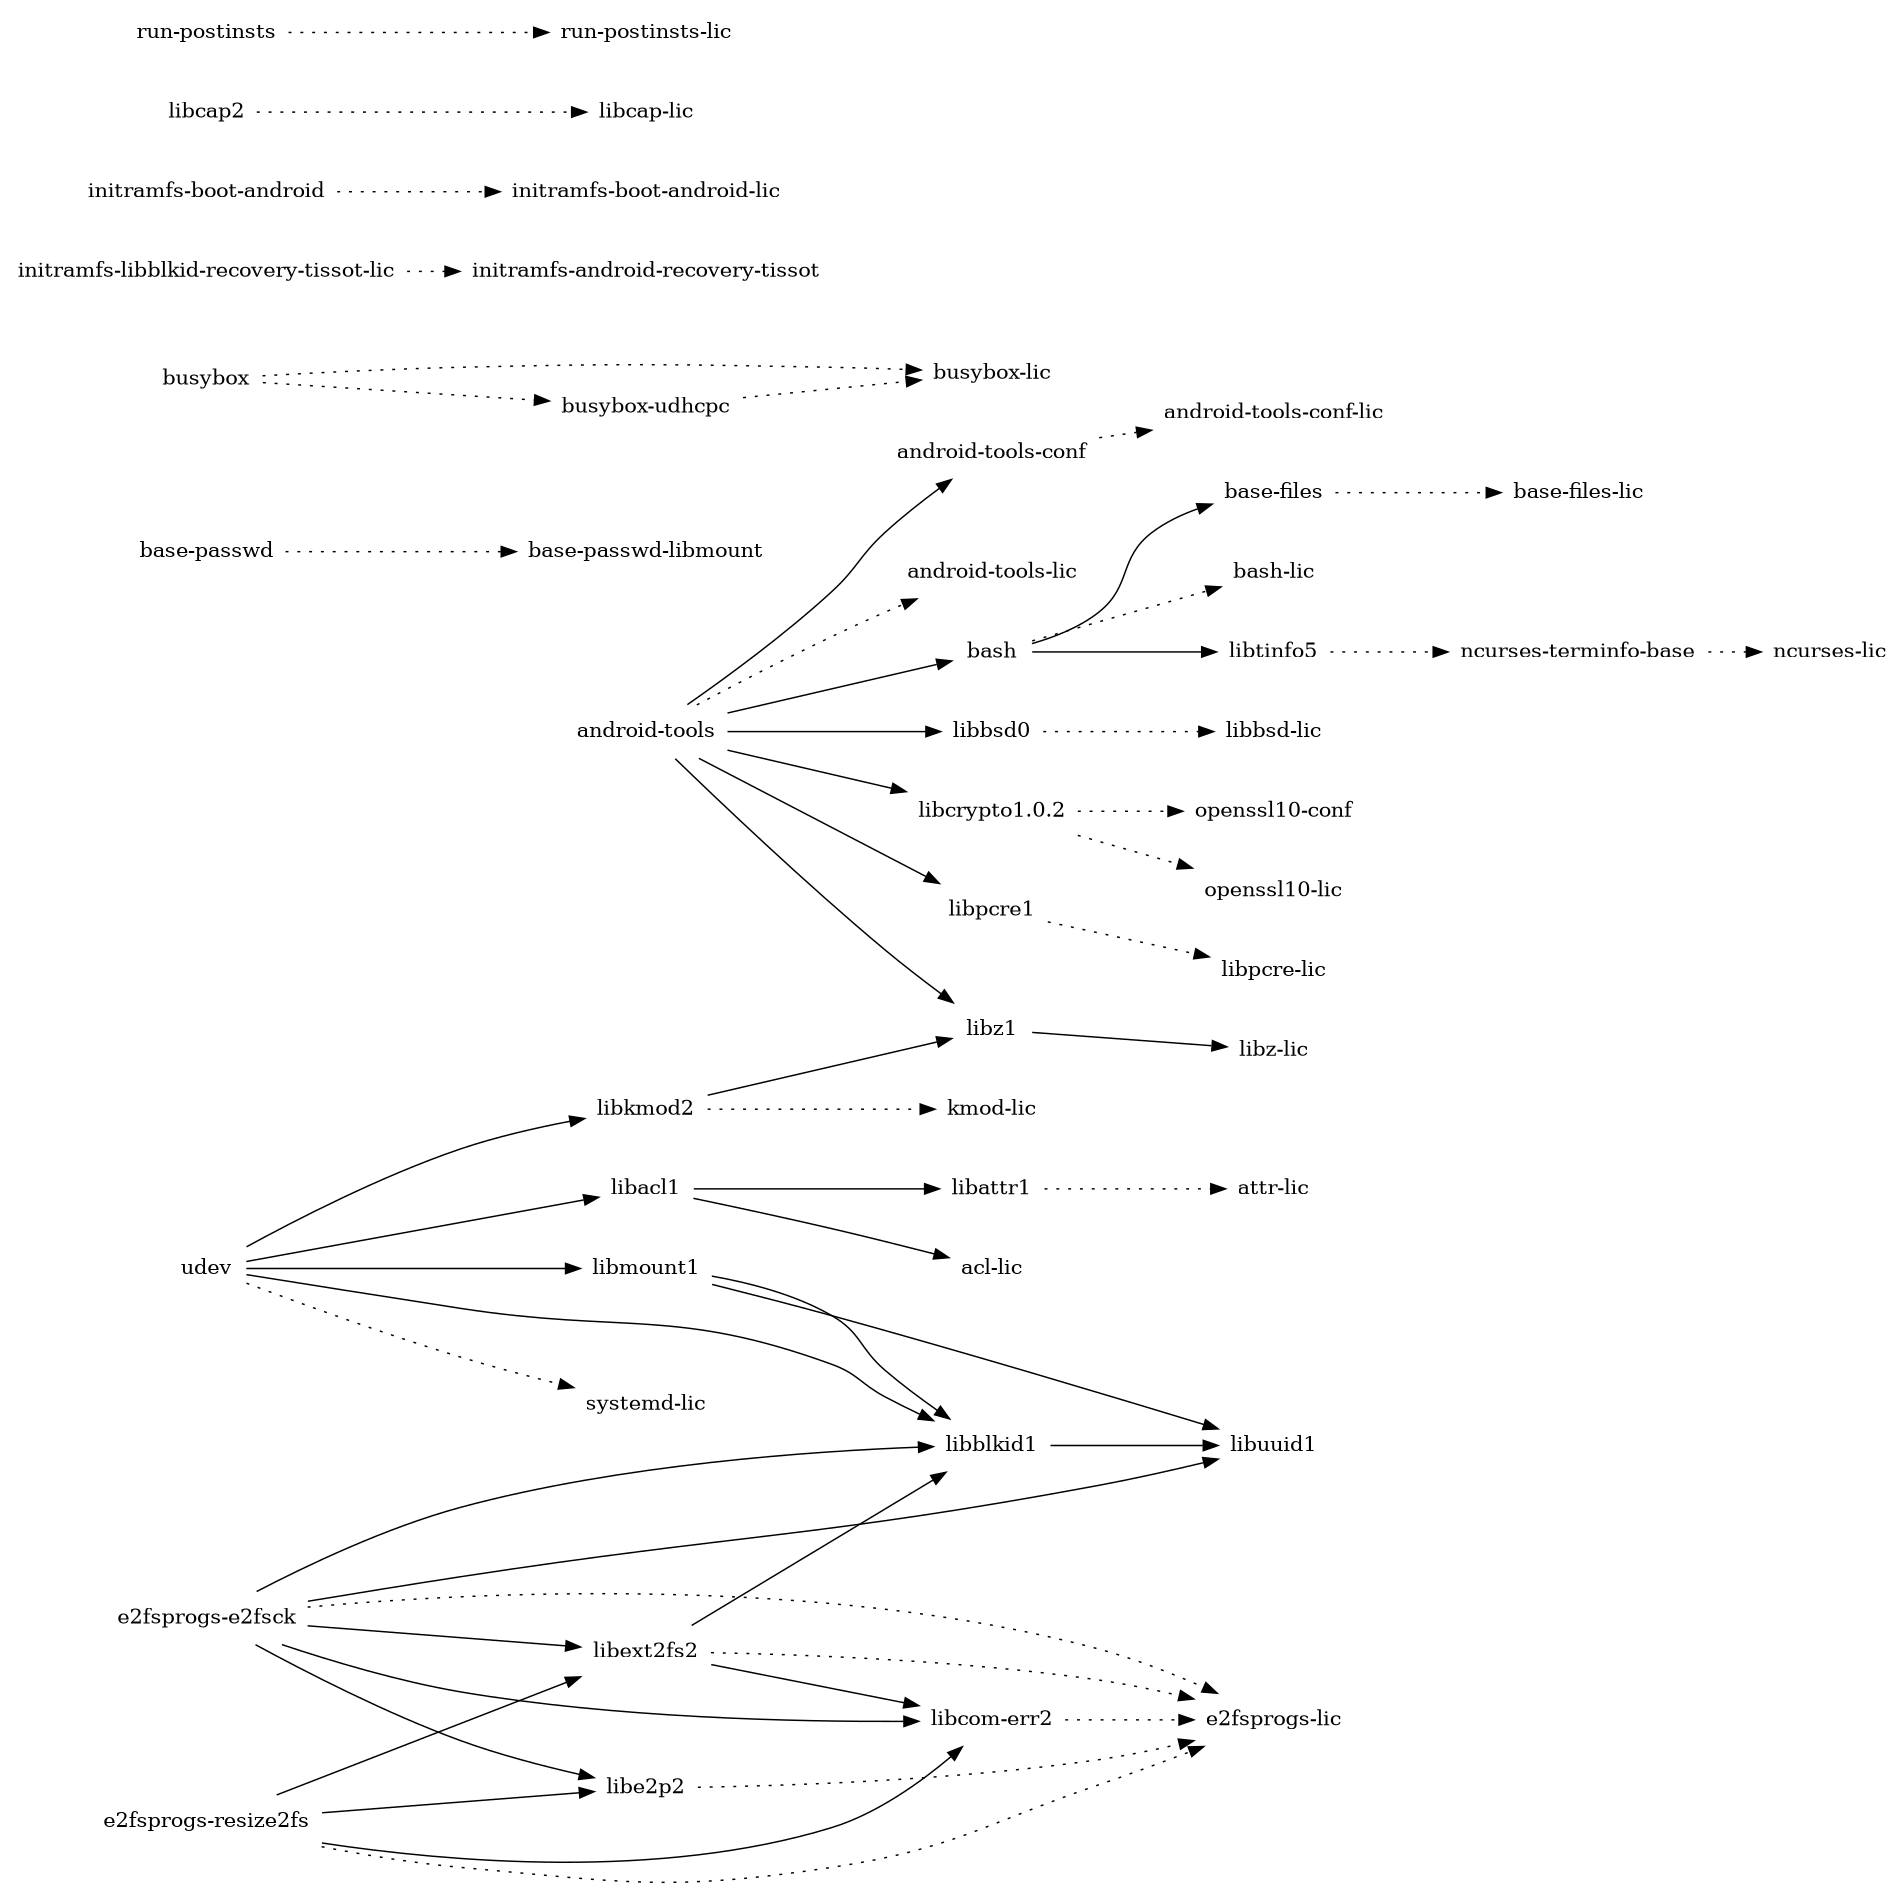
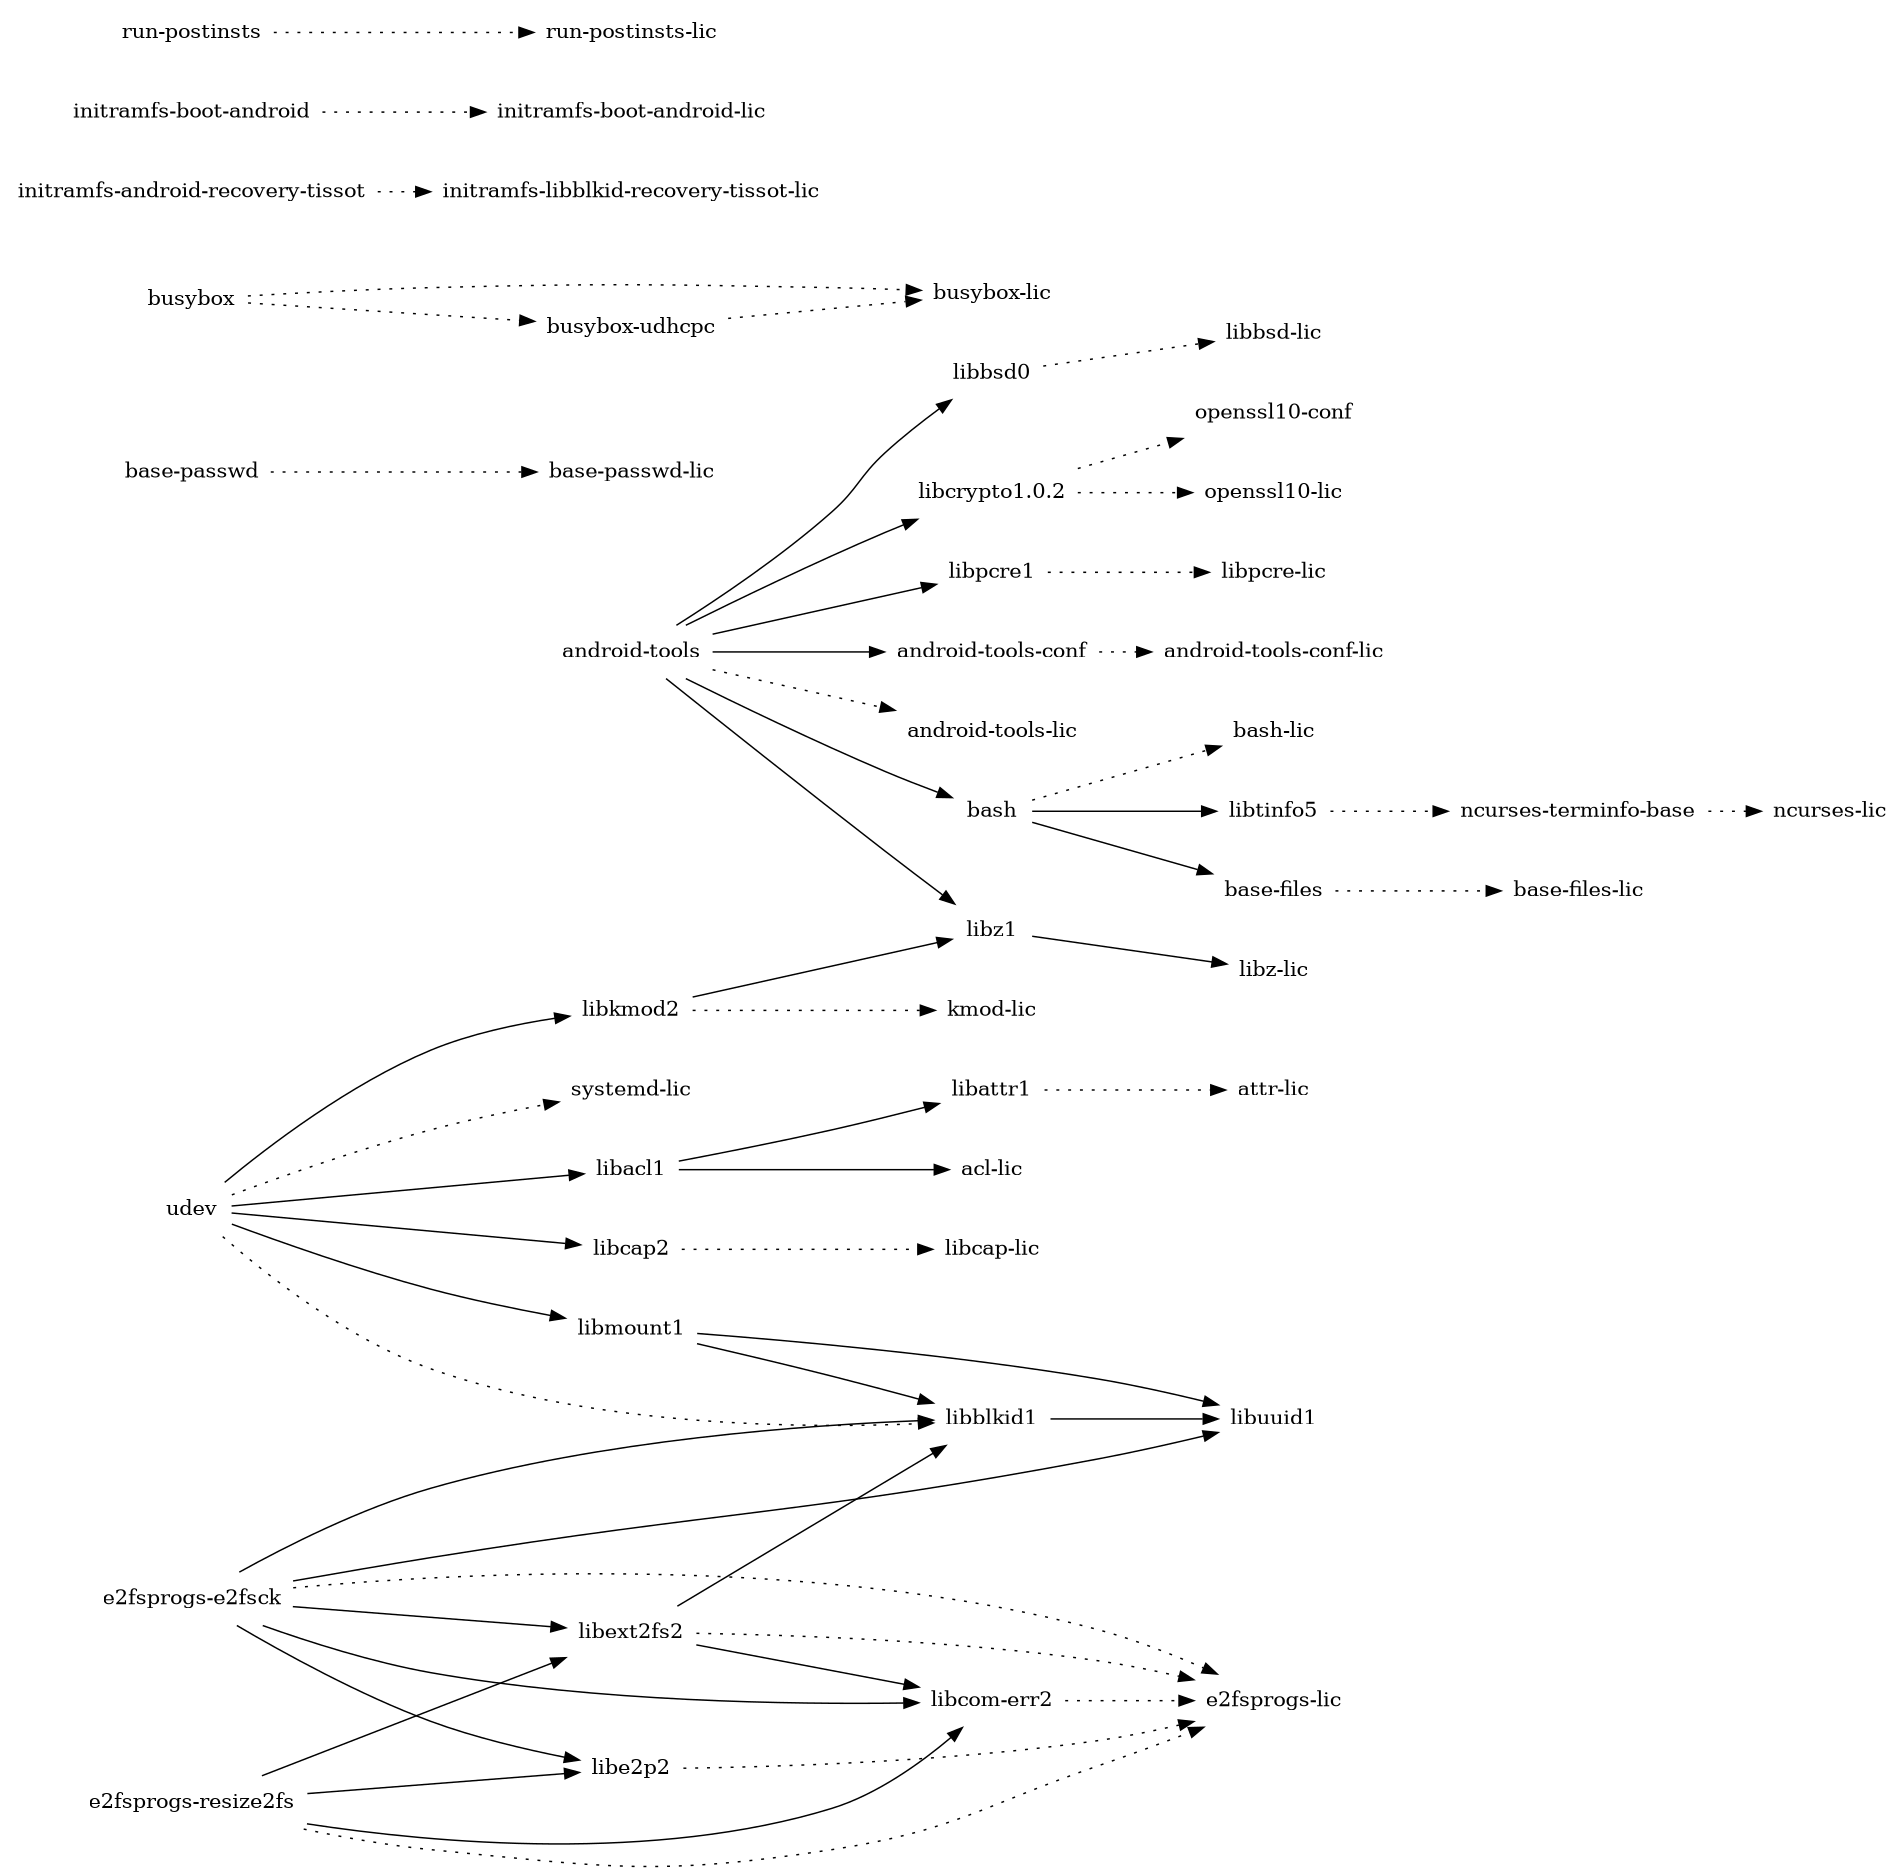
(426, 271) -> (397, 192)
(646, 552) -> (631, 472)
none -> (398, 1228)
(591, 1321) -> (549, 1400)
